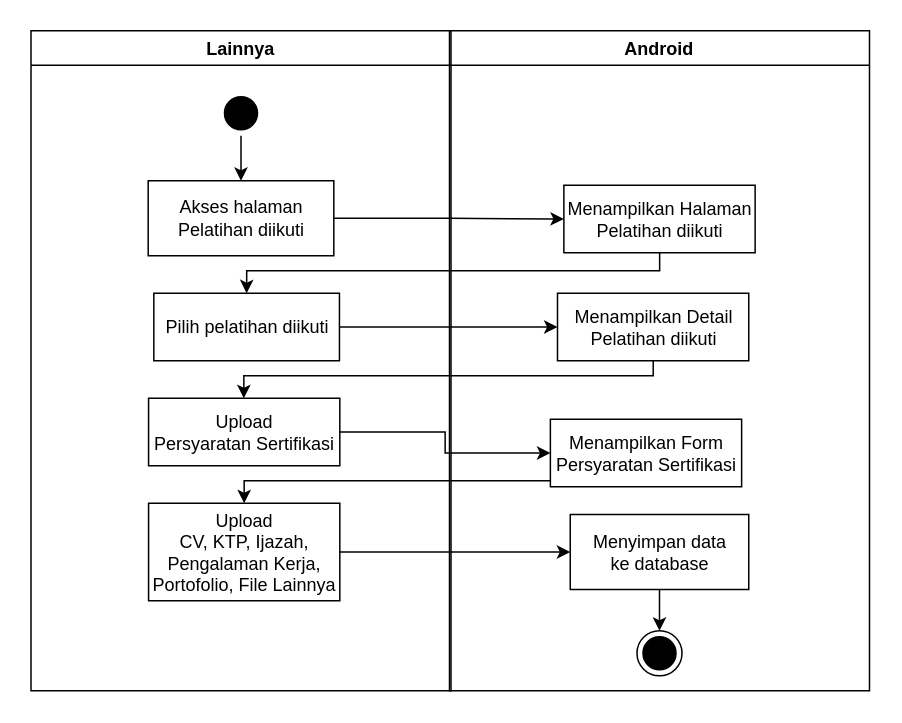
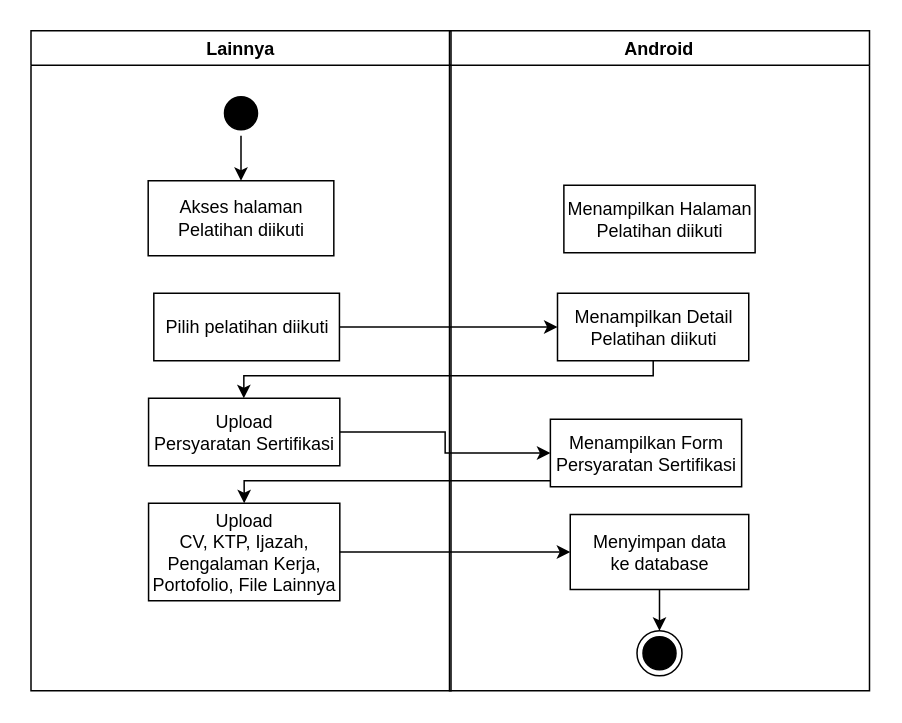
(444, 218) -> none
(456, 271) -> none
